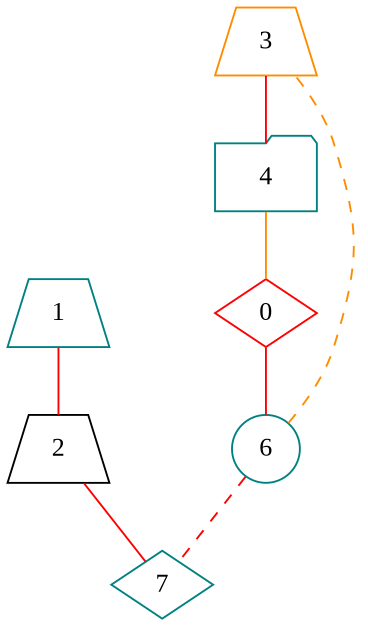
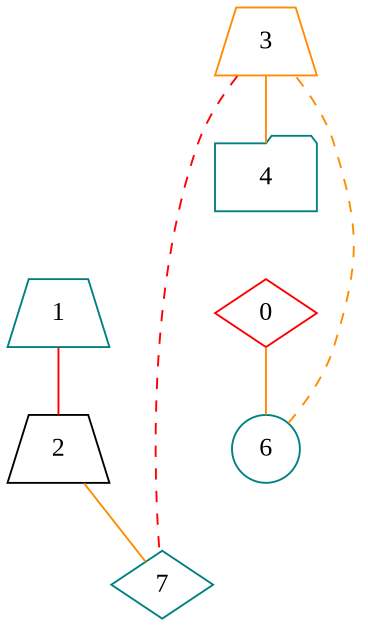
(266, 110) -> (266, 110)
(266, 245) -> none
(266, 381) -> (266, 381)
(212, 519) -> (163, 307)
(115, 523) -> (115, 523)
